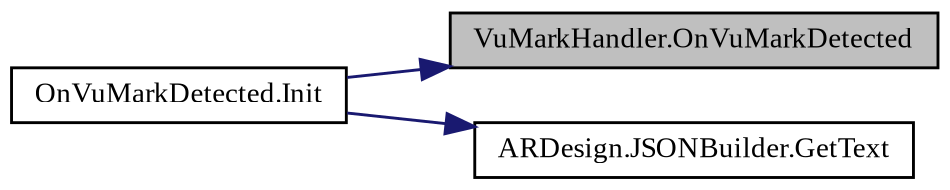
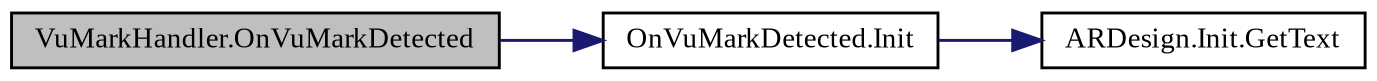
(384, 73) -> (537, 40)
(694, 150) -> (1204, 40)
